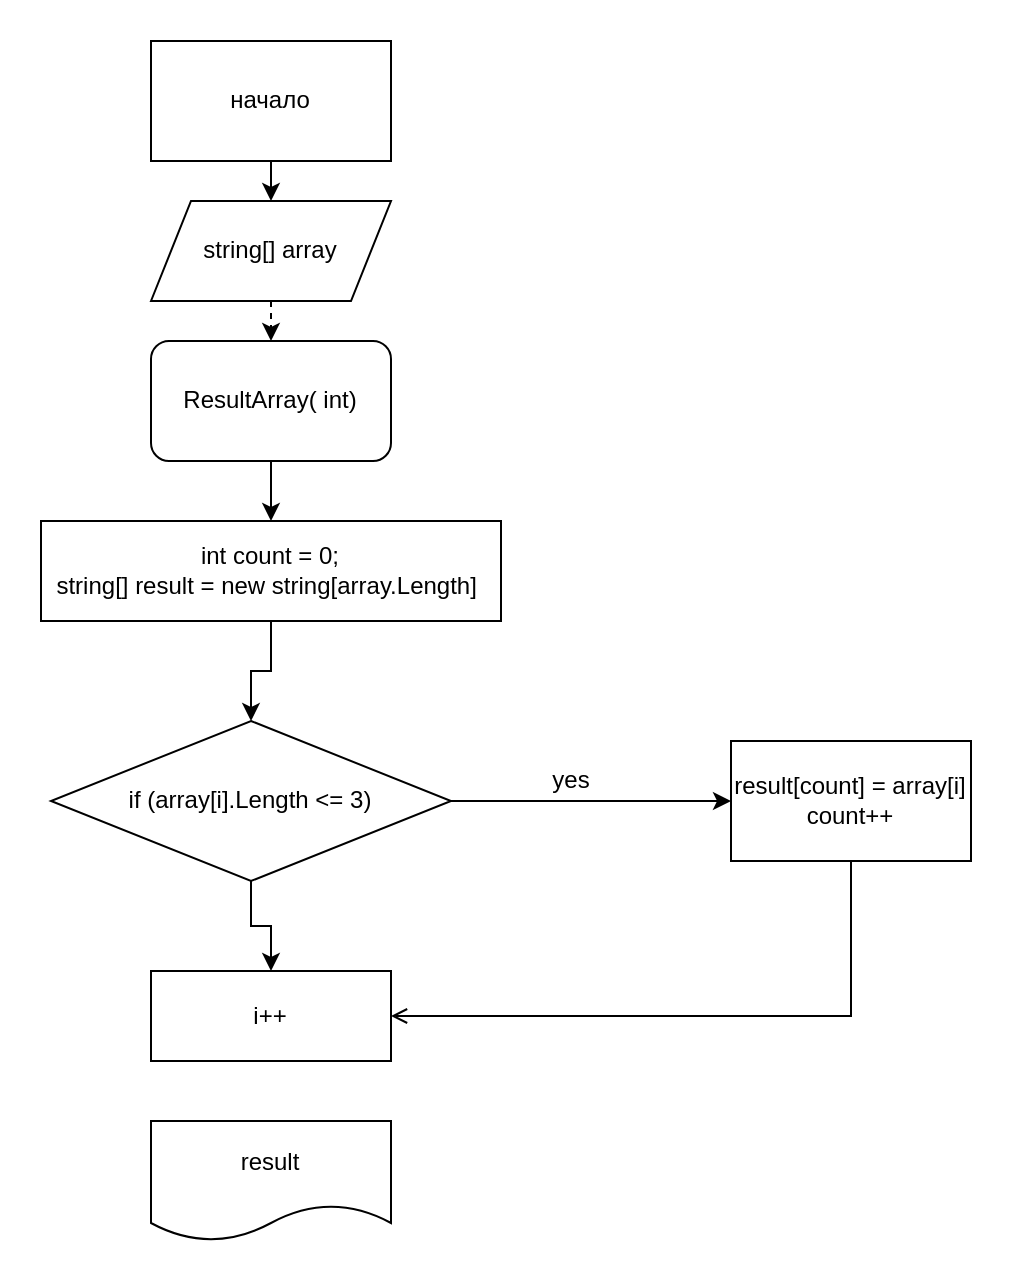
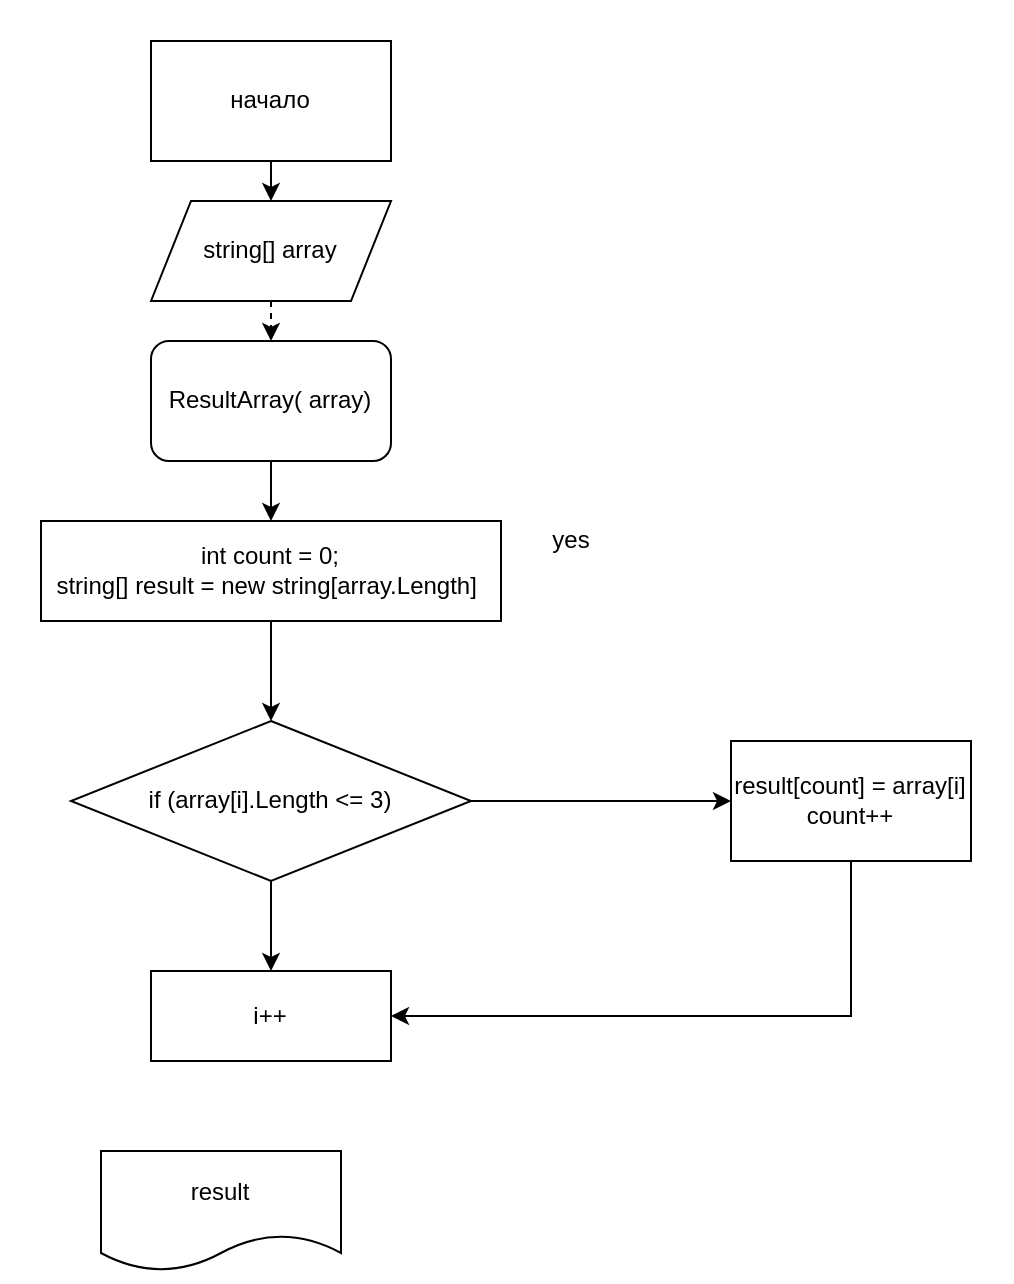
(271, 401) -> (271, 401)
(571, 781) -> (571, 541)
(251, 801) -> (271, 801)
(402, 1016) -> (406, 1016)
(271, 1181) -> (221, 1211)
